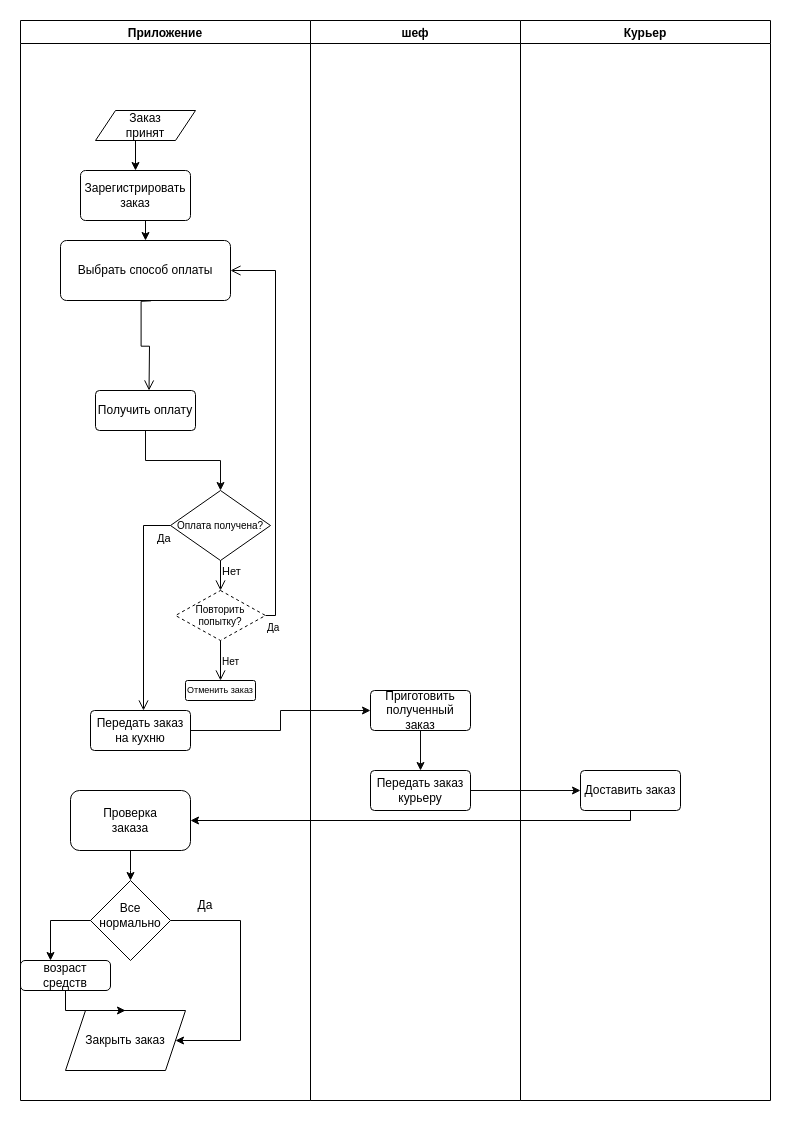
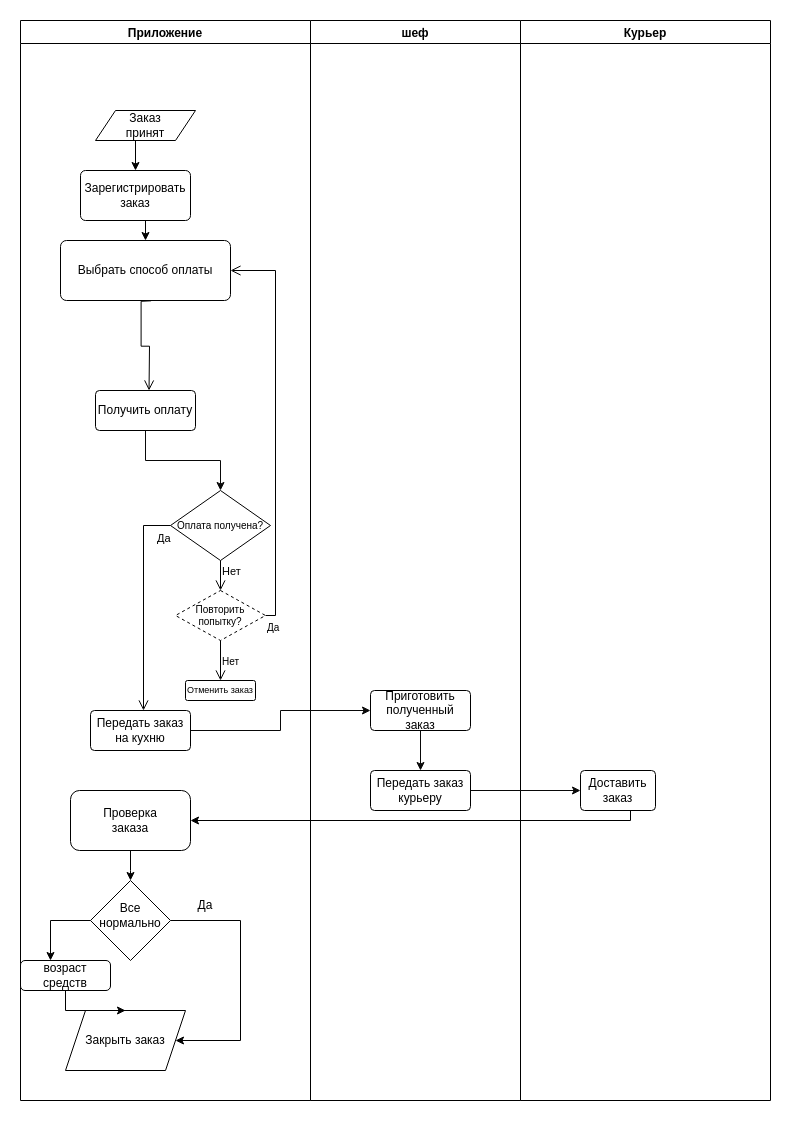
(631, 791) -> (618, 791)
